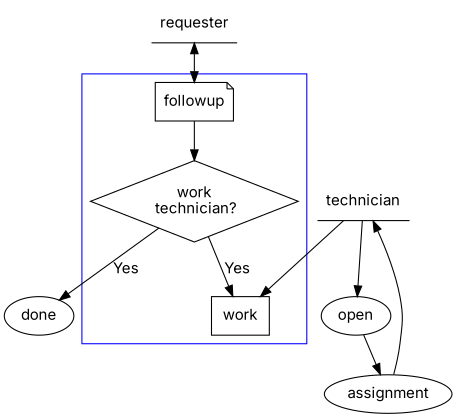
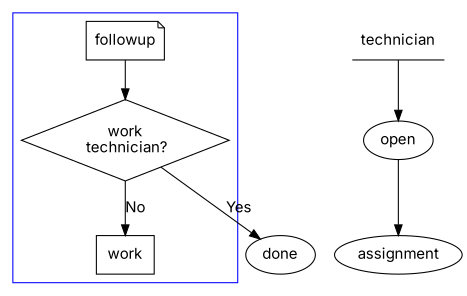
(194, 24) -> none
(300, 260) -> none
(238, 269) -> (135, 208)
(401, 301) -> none
